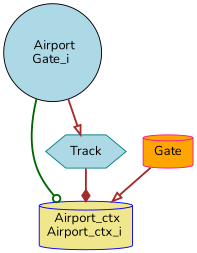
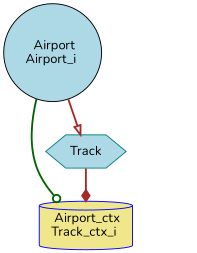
(53, 53) -> (53, 53)
(168, 151) -> none
(86, 225) -> (86, 225)
